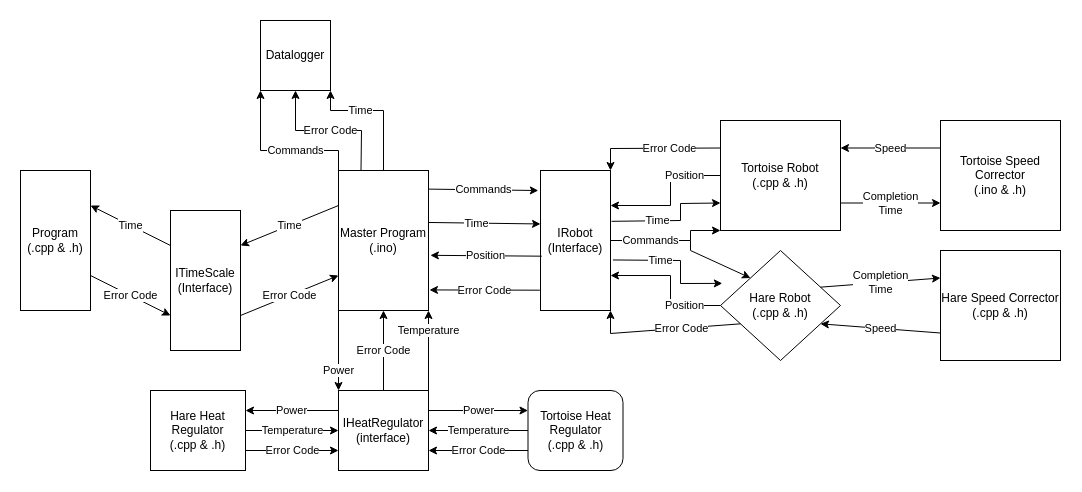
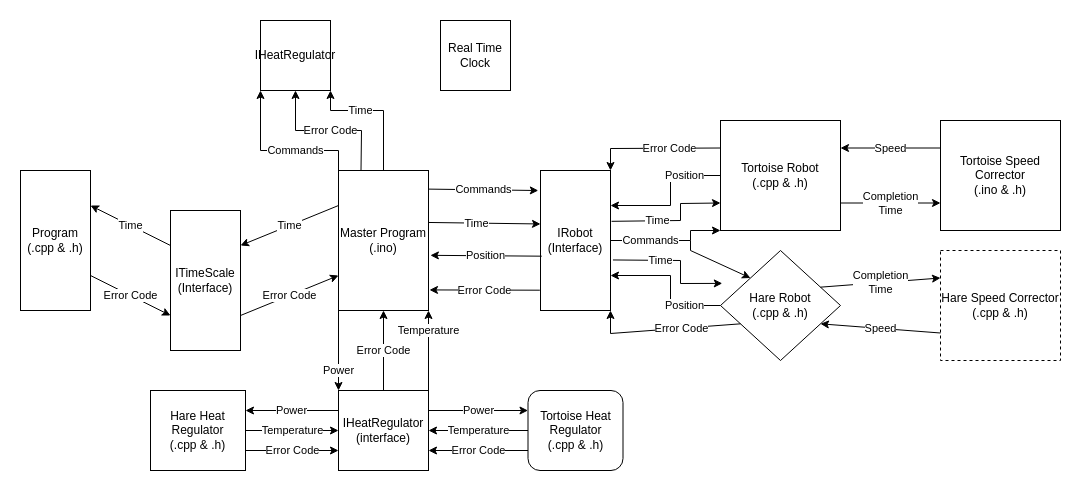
(296, 56) -> (296, 56)
none -> (476, 56)
(1001, 306) -> (1001, 306)
